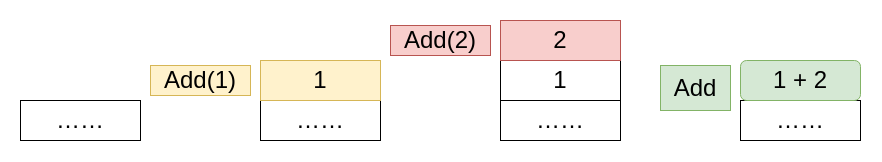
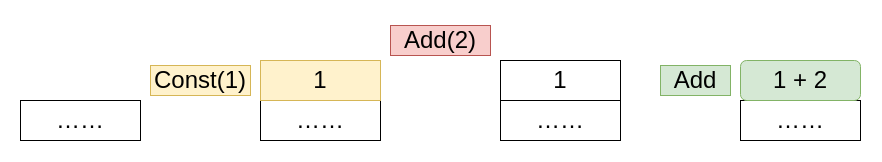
(561, 41) -> none
(201, 81) -> (201, 81)
(696, 88) -> (696, 81)
